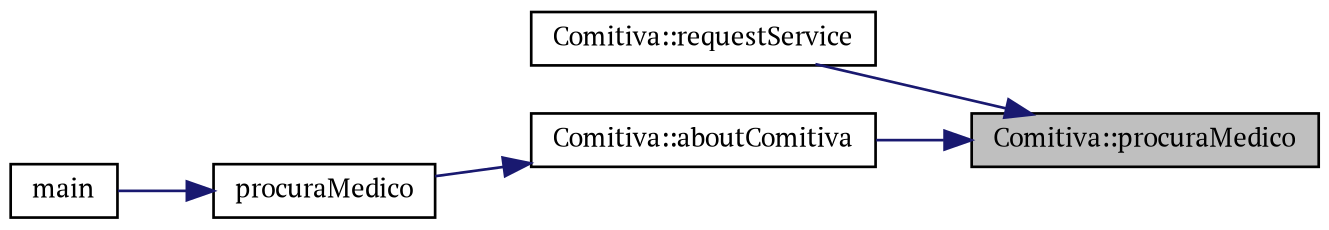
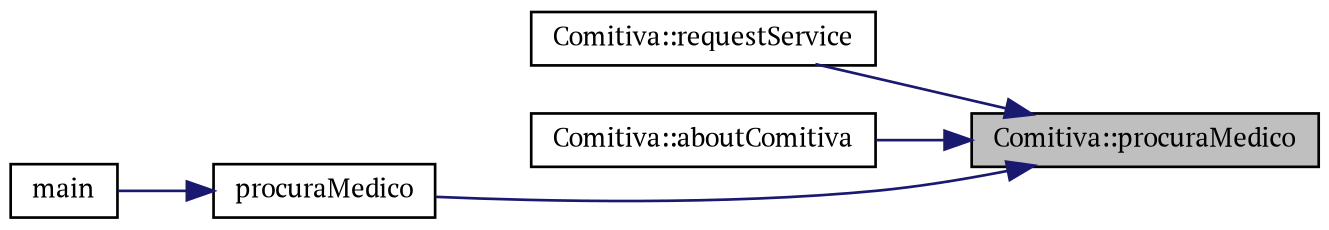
(469, 172) -> (722, 200)
